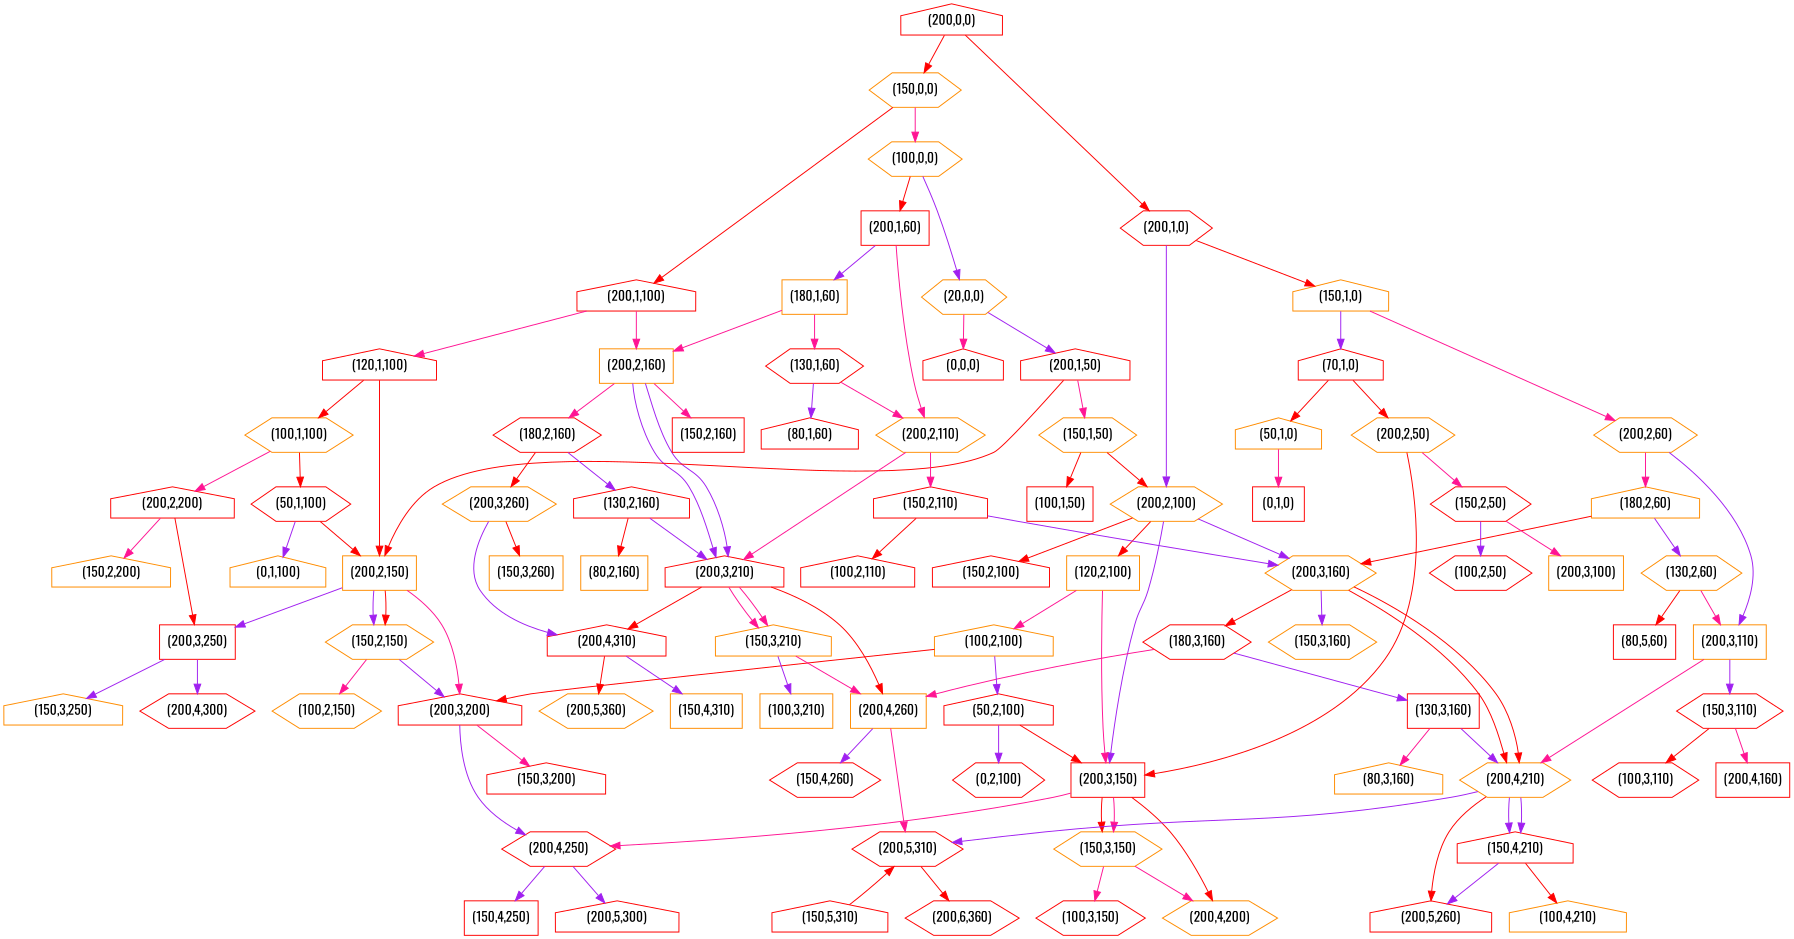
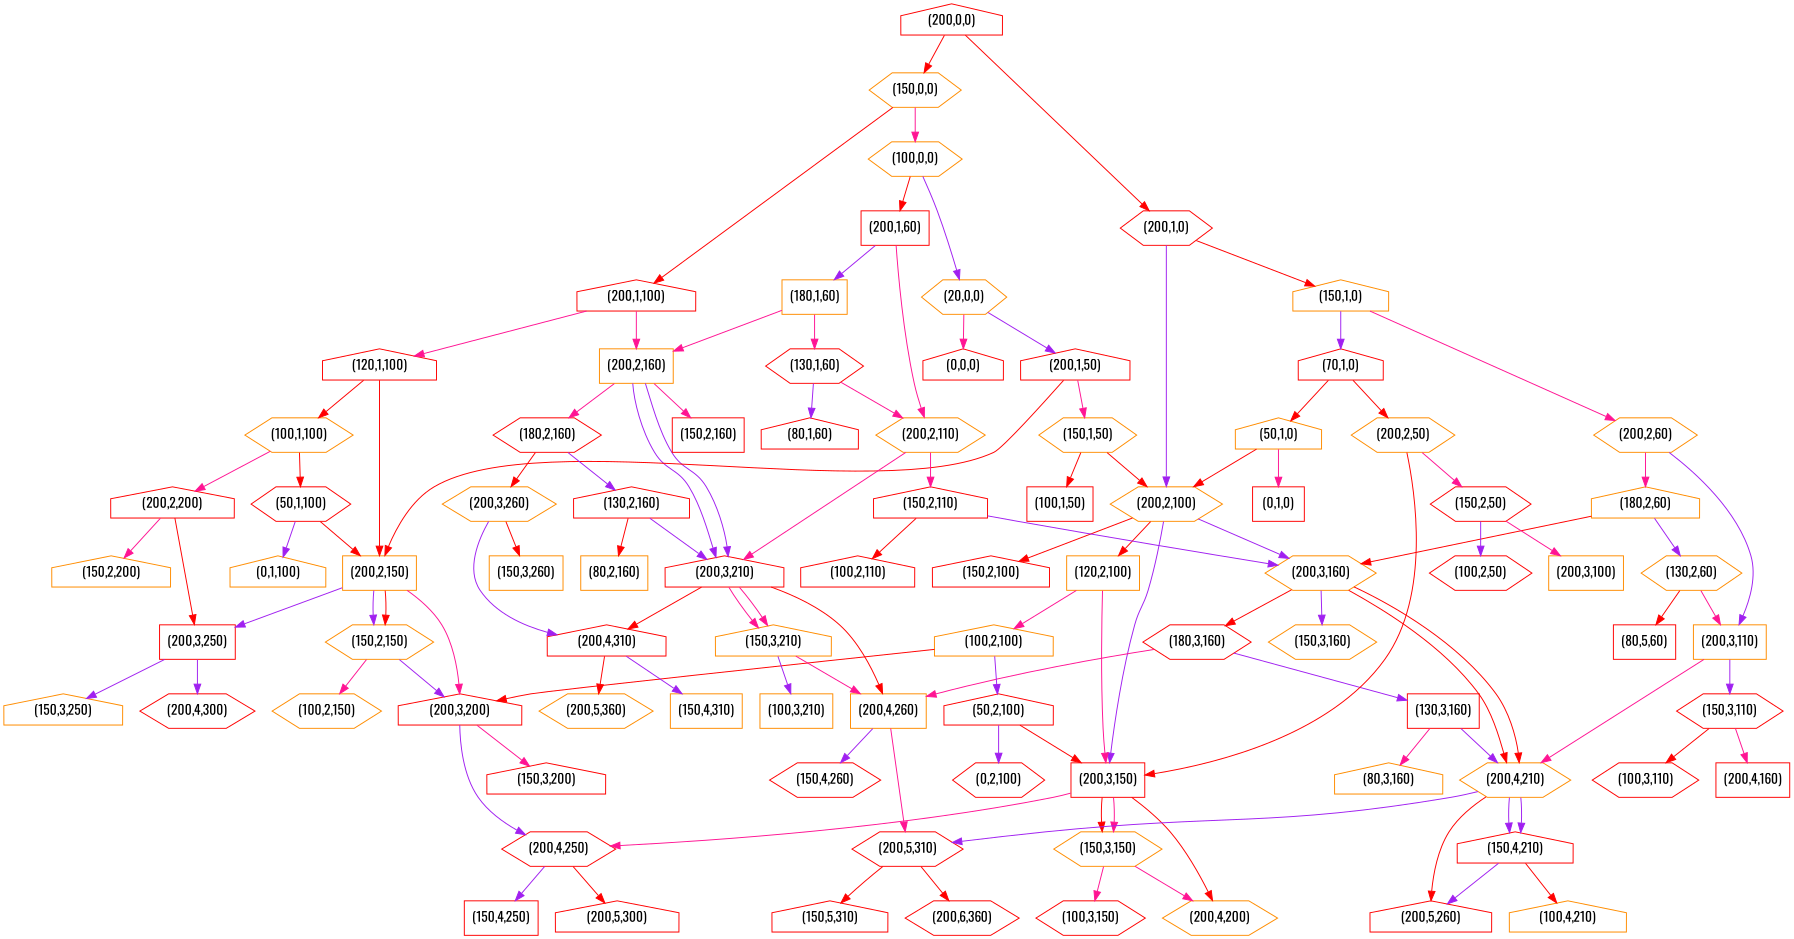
none -> (1229, 465)
(586, 881) -> (586, 881)
(868, 889) -> (865, 881)
